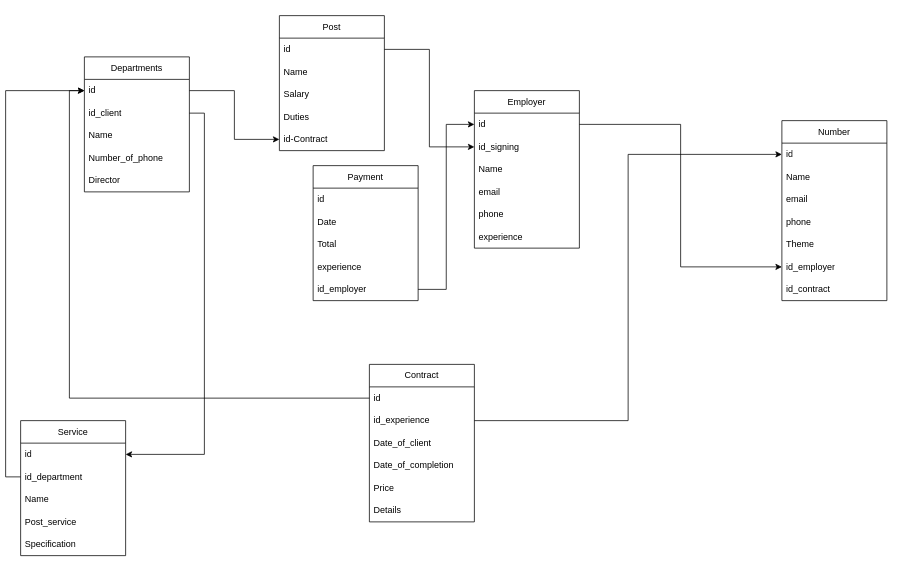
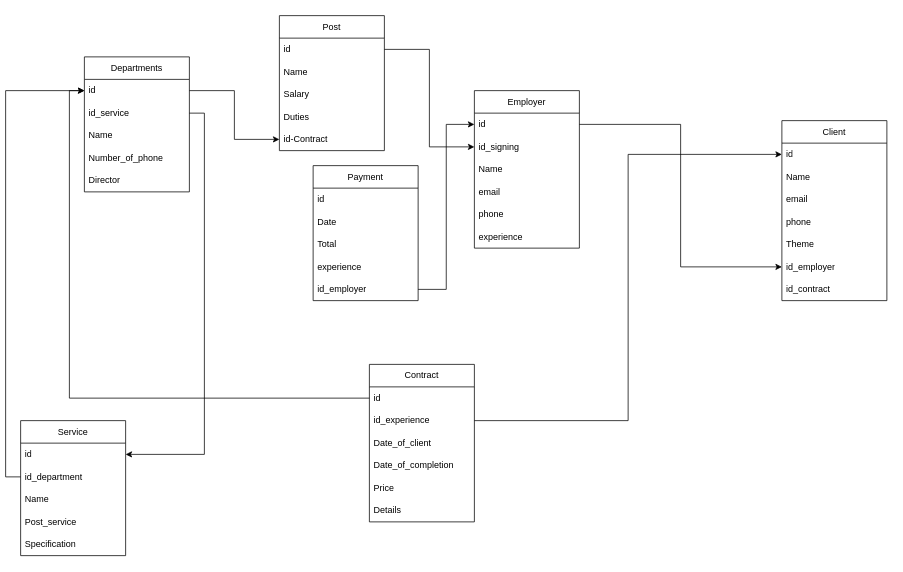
(108, 113) -> (112, 113)
(834, 132) -> (834, 132)
